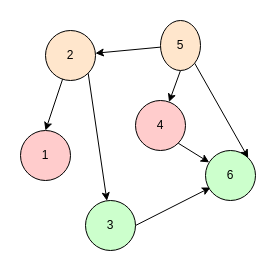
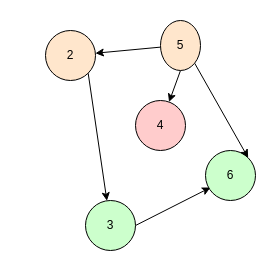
(55, 101) -> none
(191, 151) -> none
(46, 156) -> none
